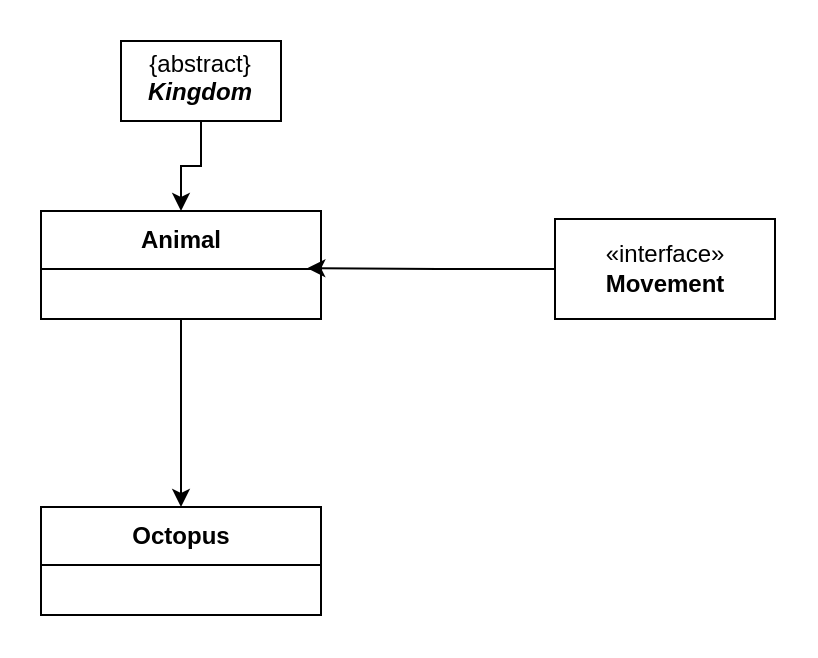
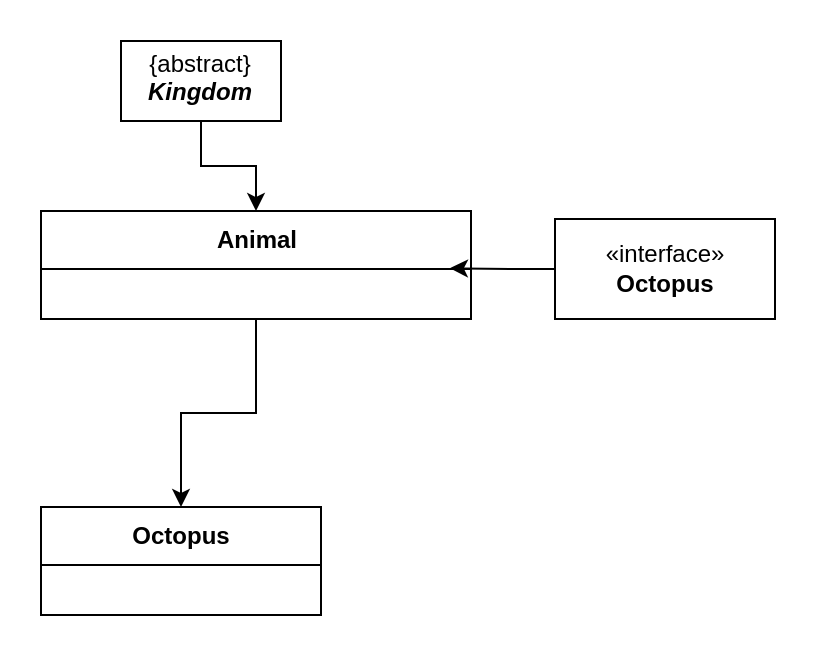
(181, 265) -> (256, 265)
(666, 269) -> (666, 269)
